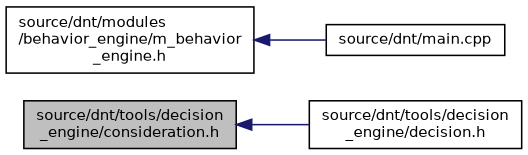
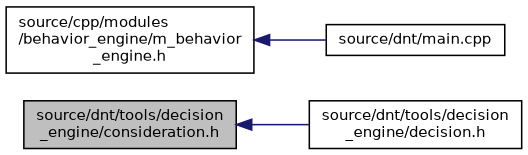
(130, 40) -> (130, 40)
